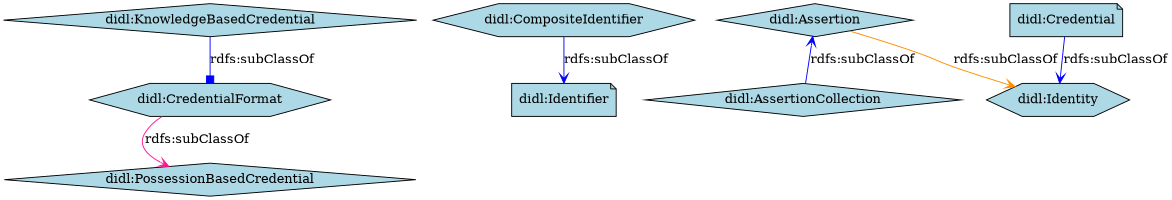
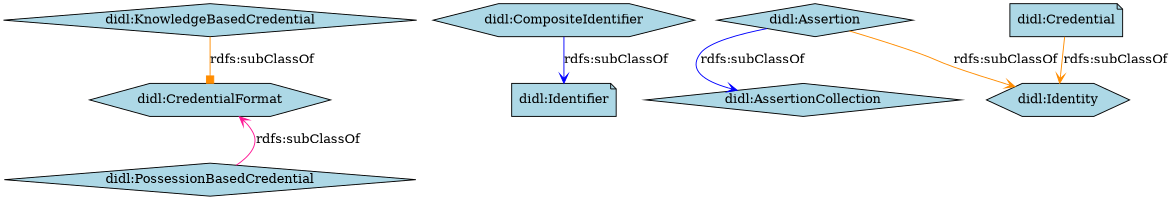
(210, 55) -> (210, 55)
(1063, 55) -> (1063, 55)
(808, 65) -> (707, 48)
(143, 139) -> (254, 146)
